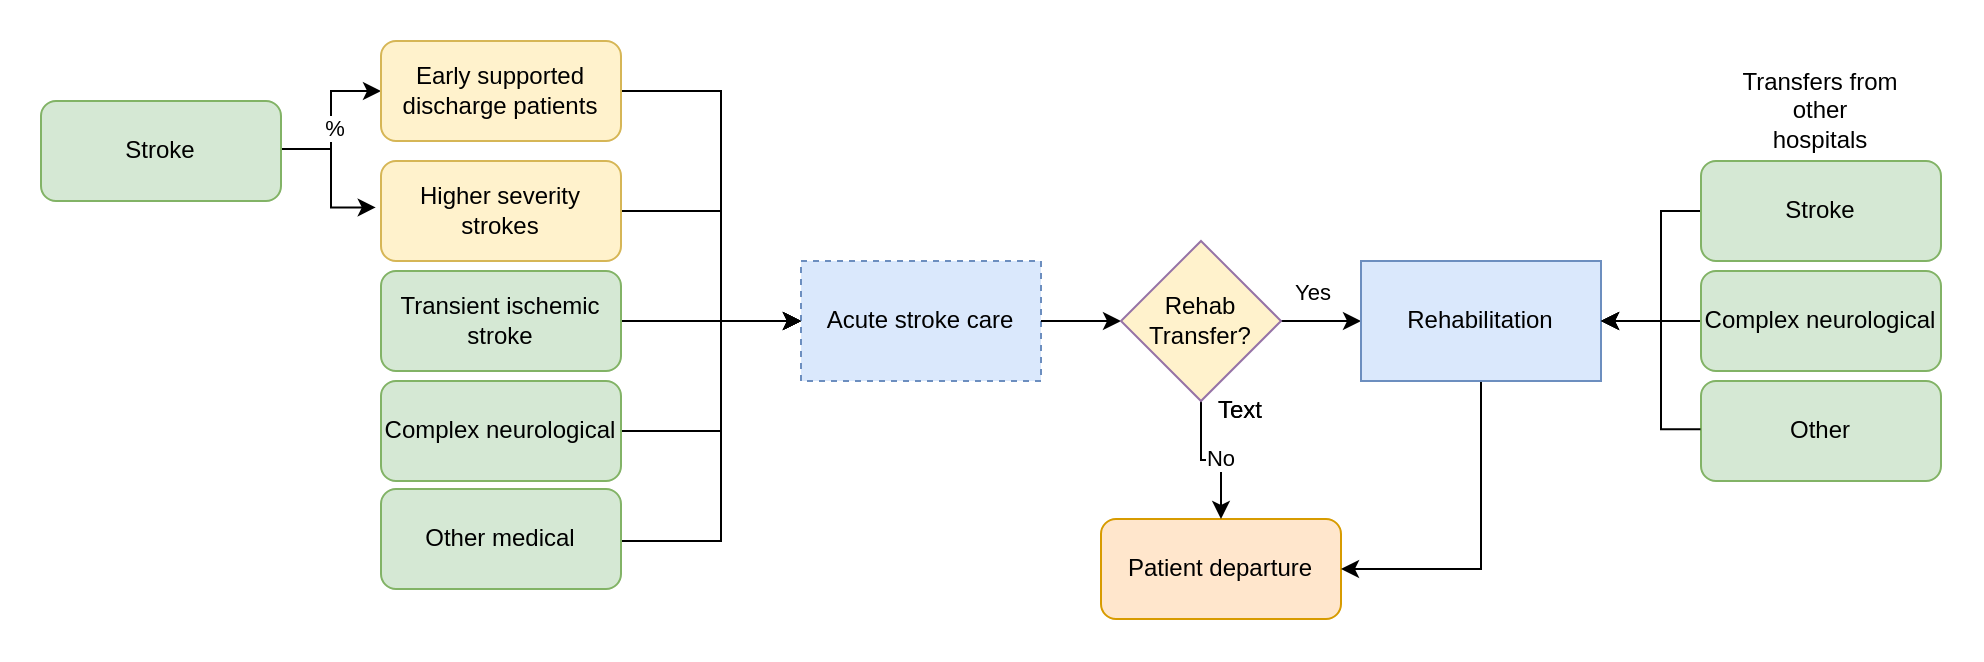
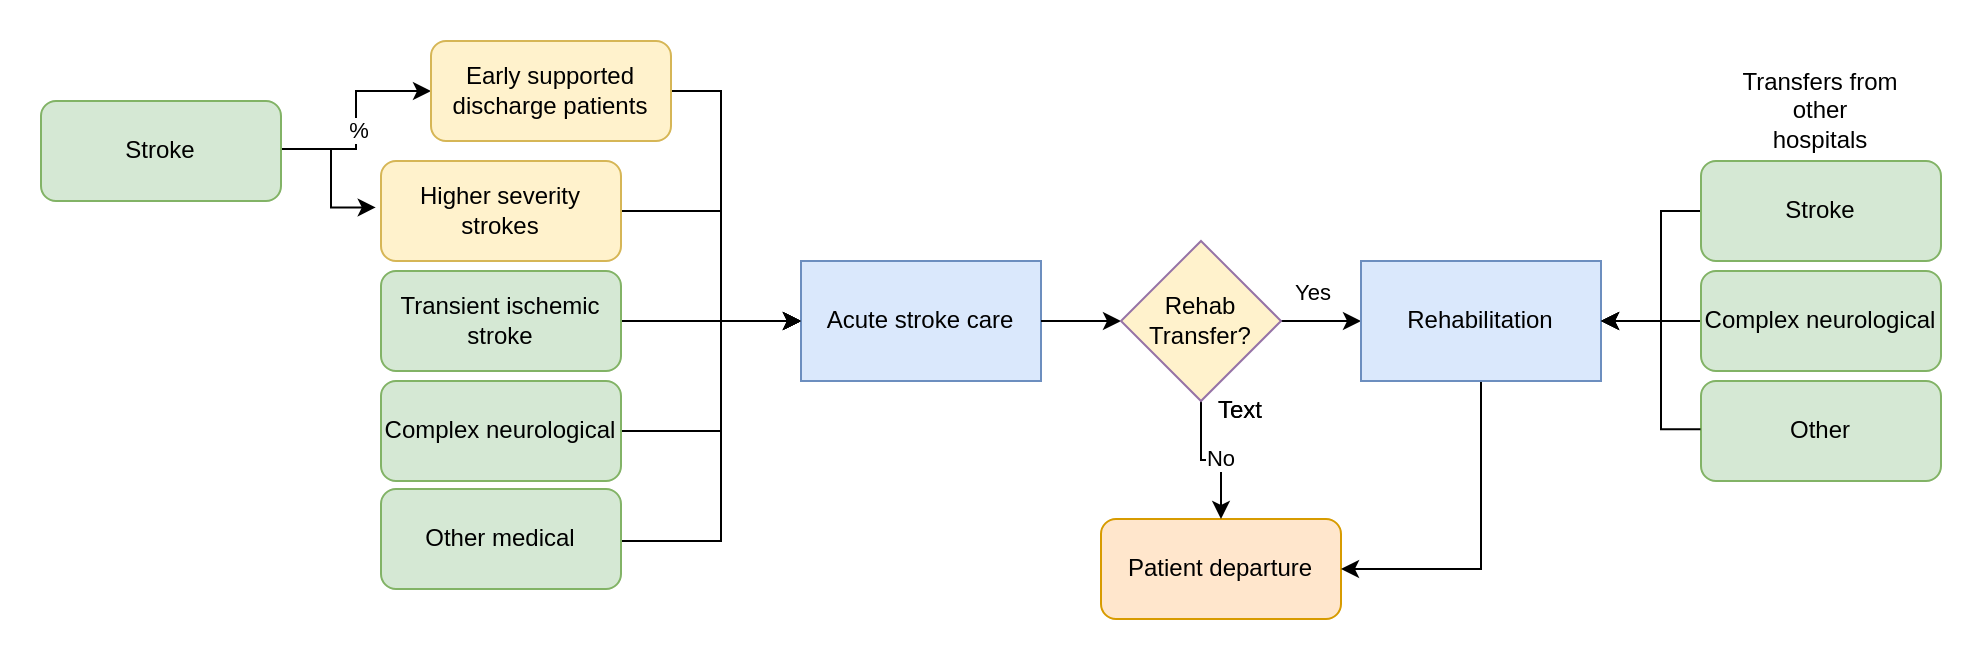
(501, 91) -> (551, 91)
(921, 321) -> (921, 321)
